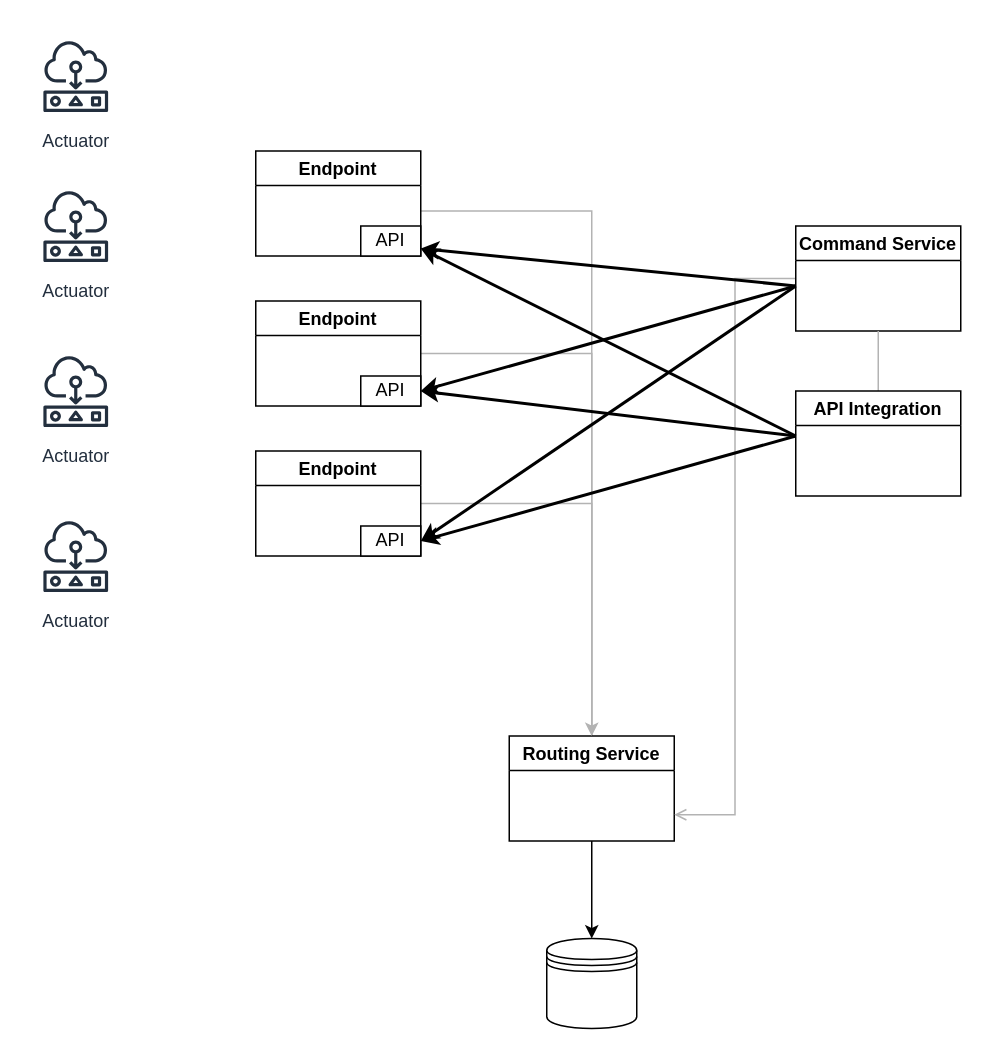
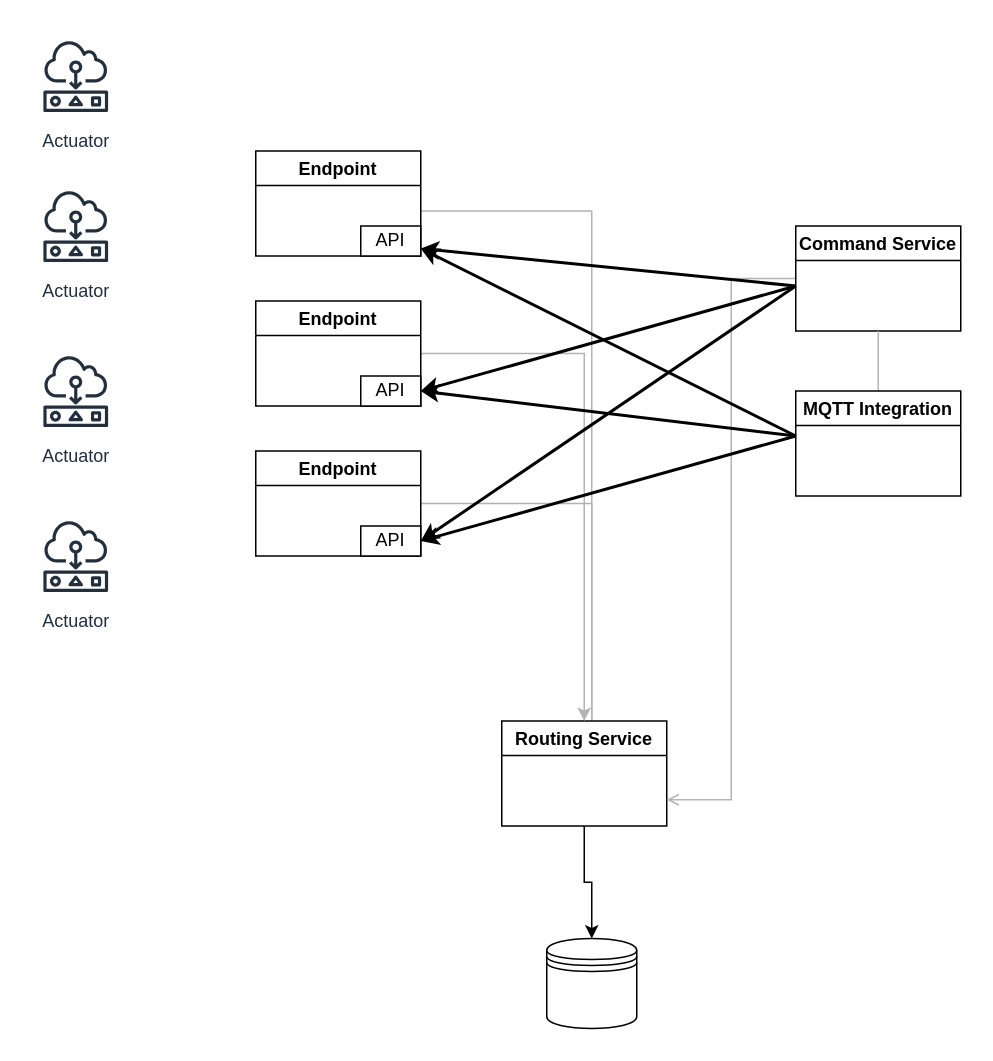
(878, 409) -> (878, 409)
(592, 788) -> (584, 773)
